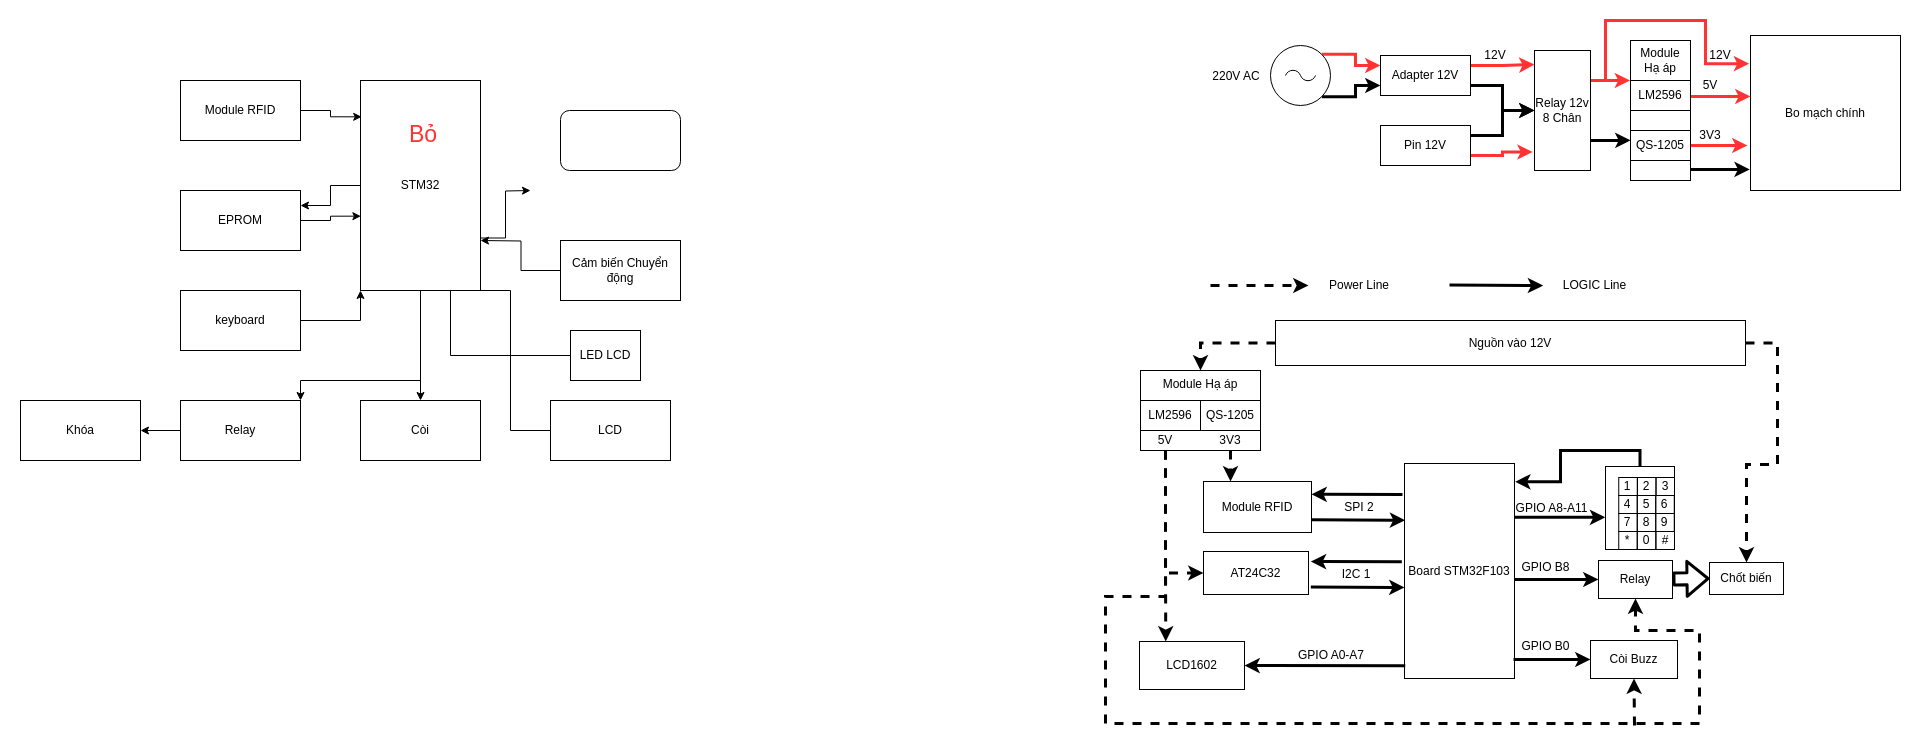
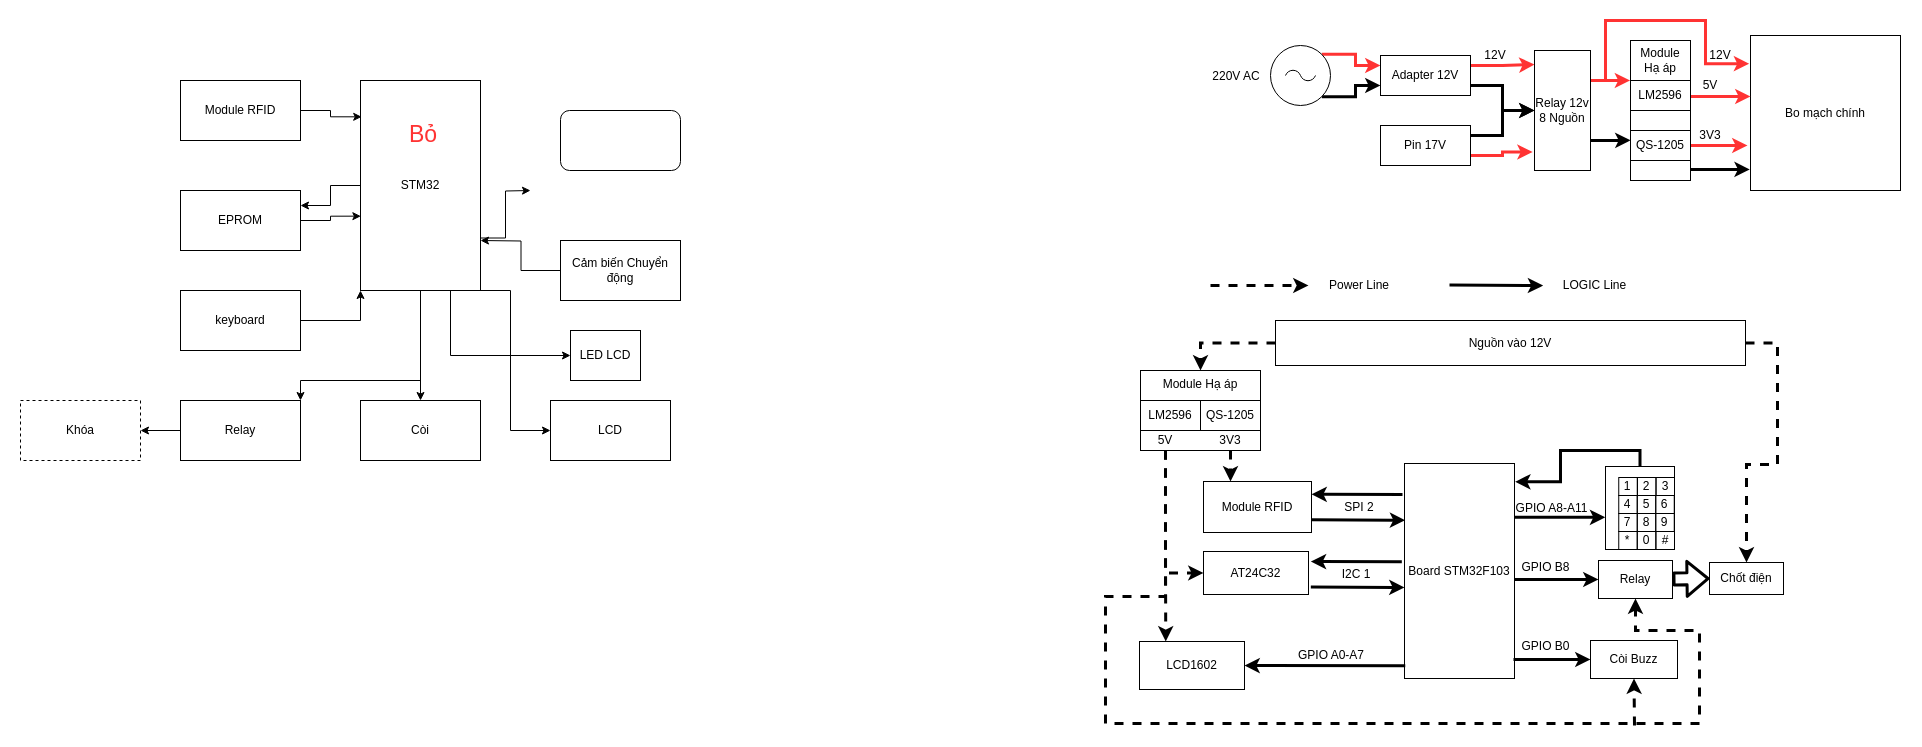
(1563, 111) -> (1563, 111)
(1426, 146) -> (1426, 146)
(564, 356) -> (562, 356)
(81, 431) -> (81, 431)
(545, 431) -> (542, 431)
(1747, 579) -> (1747, 579)
